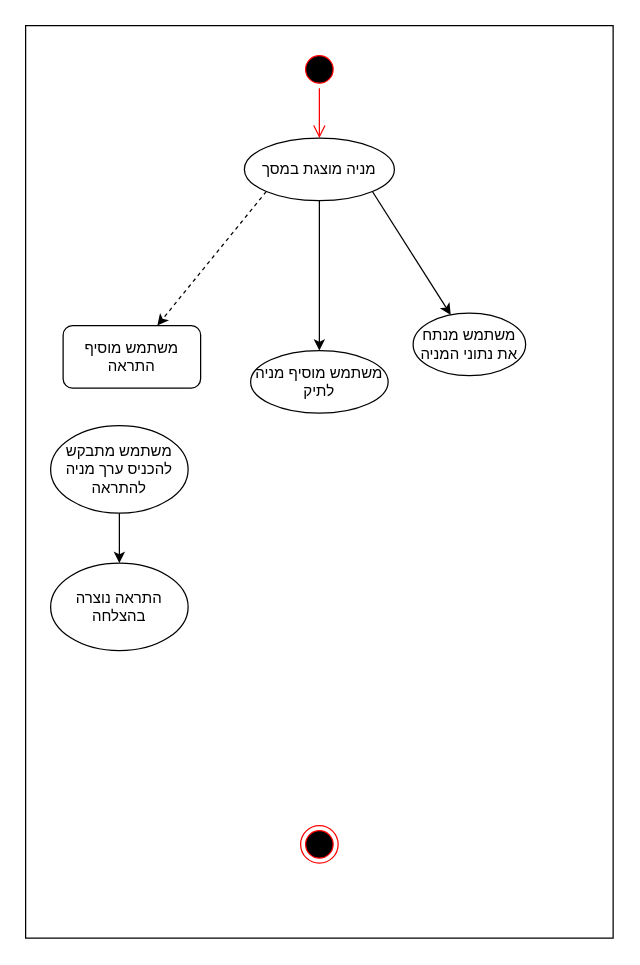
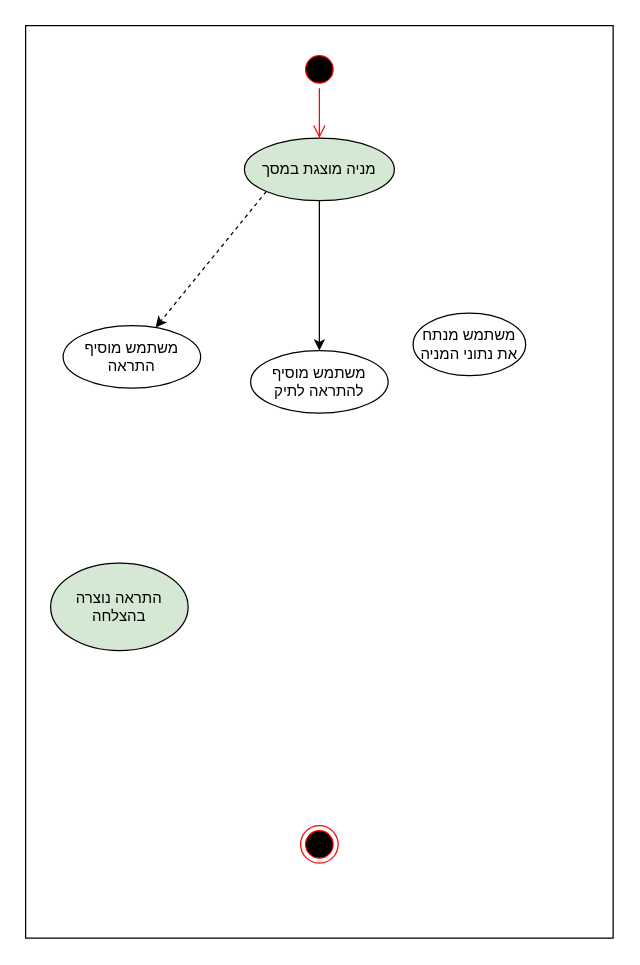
(319, 169) -> (319, 169)
(409, 250) -> none
(132, 357) -> (132, 357)
(319, 382) -> (319, 382)
(119, 469) -> none
(119, 534) -> none
(119, 607) -> (119, 607)
